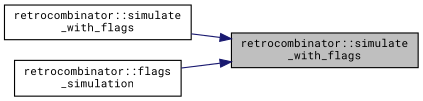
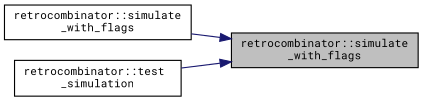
(98, 78) -> (98, 78)
